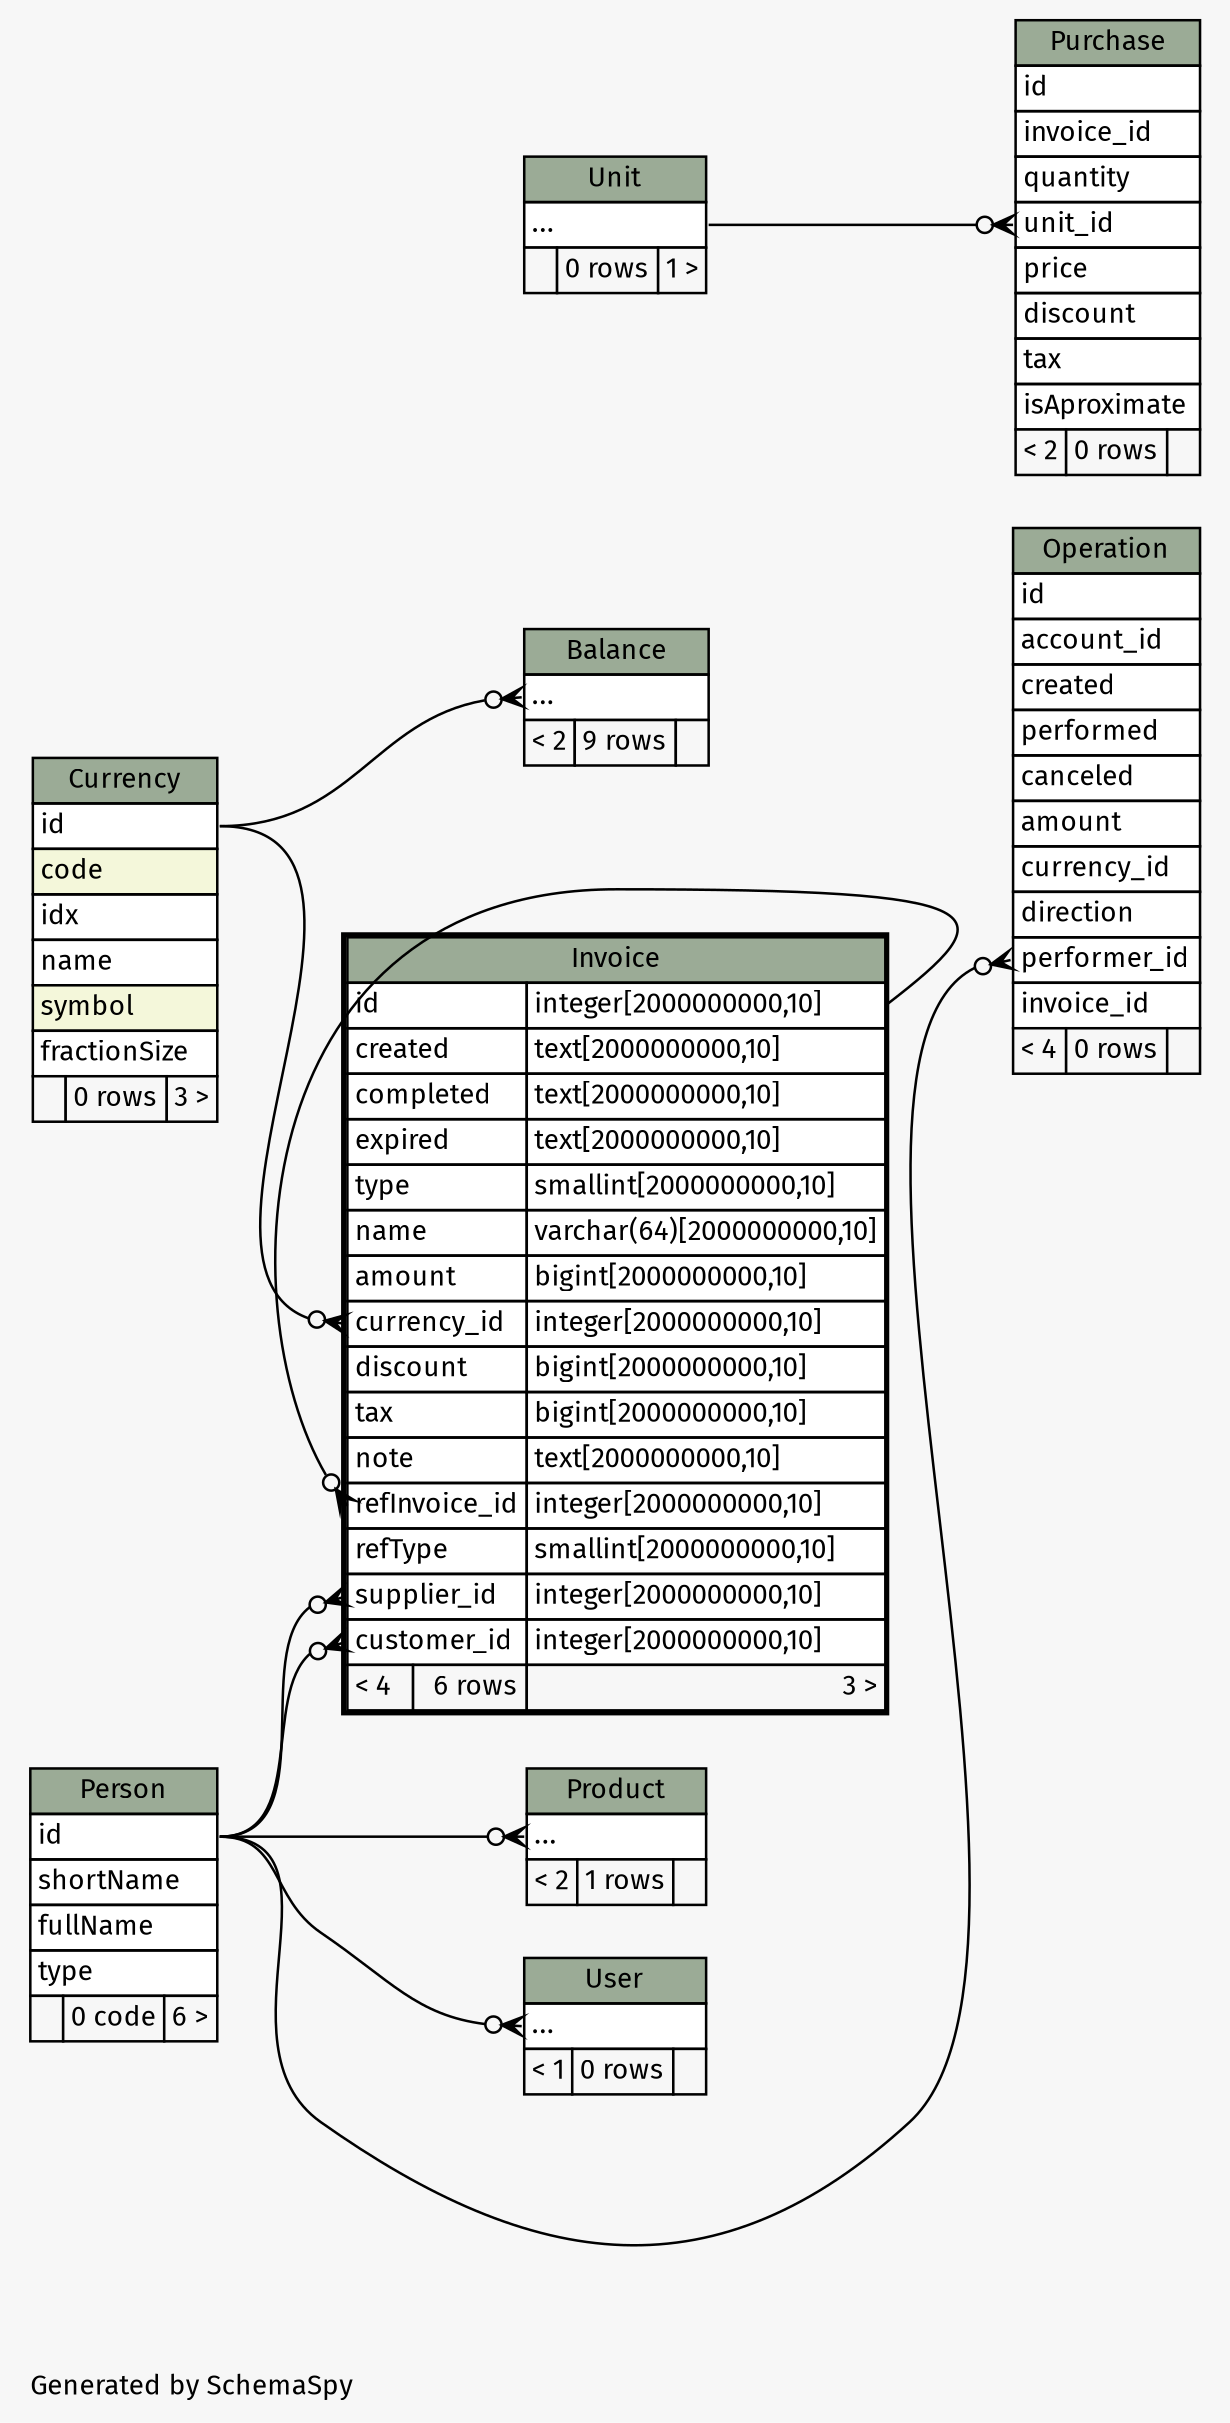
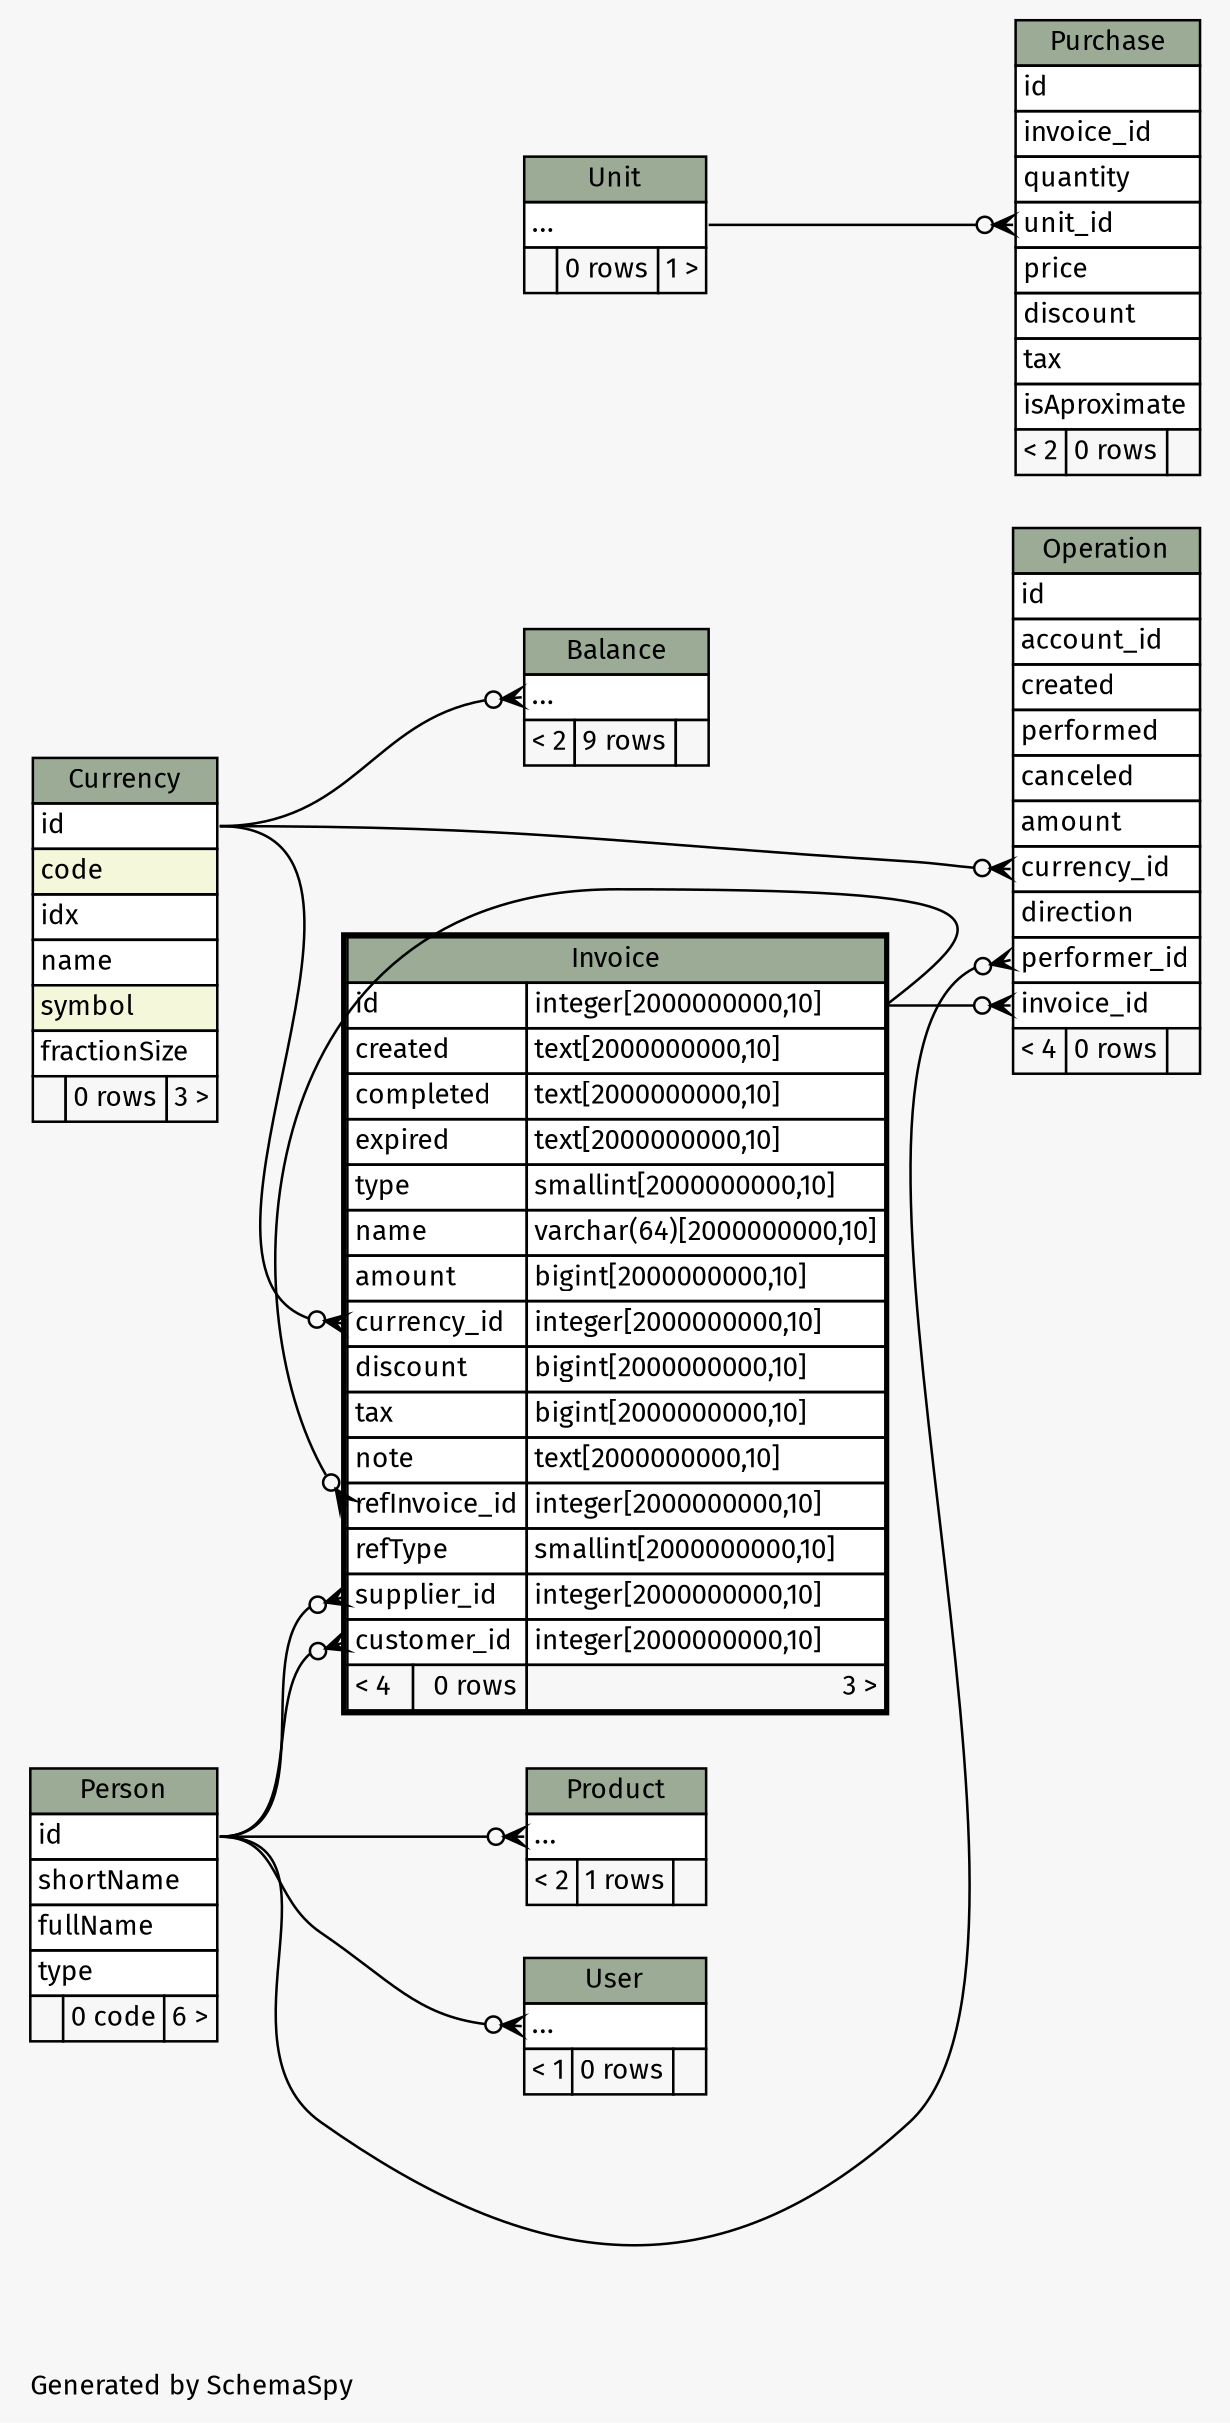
none -> (597, 839)
none -> (929, 1006)
(476, 1686) -> (476, 1686)
